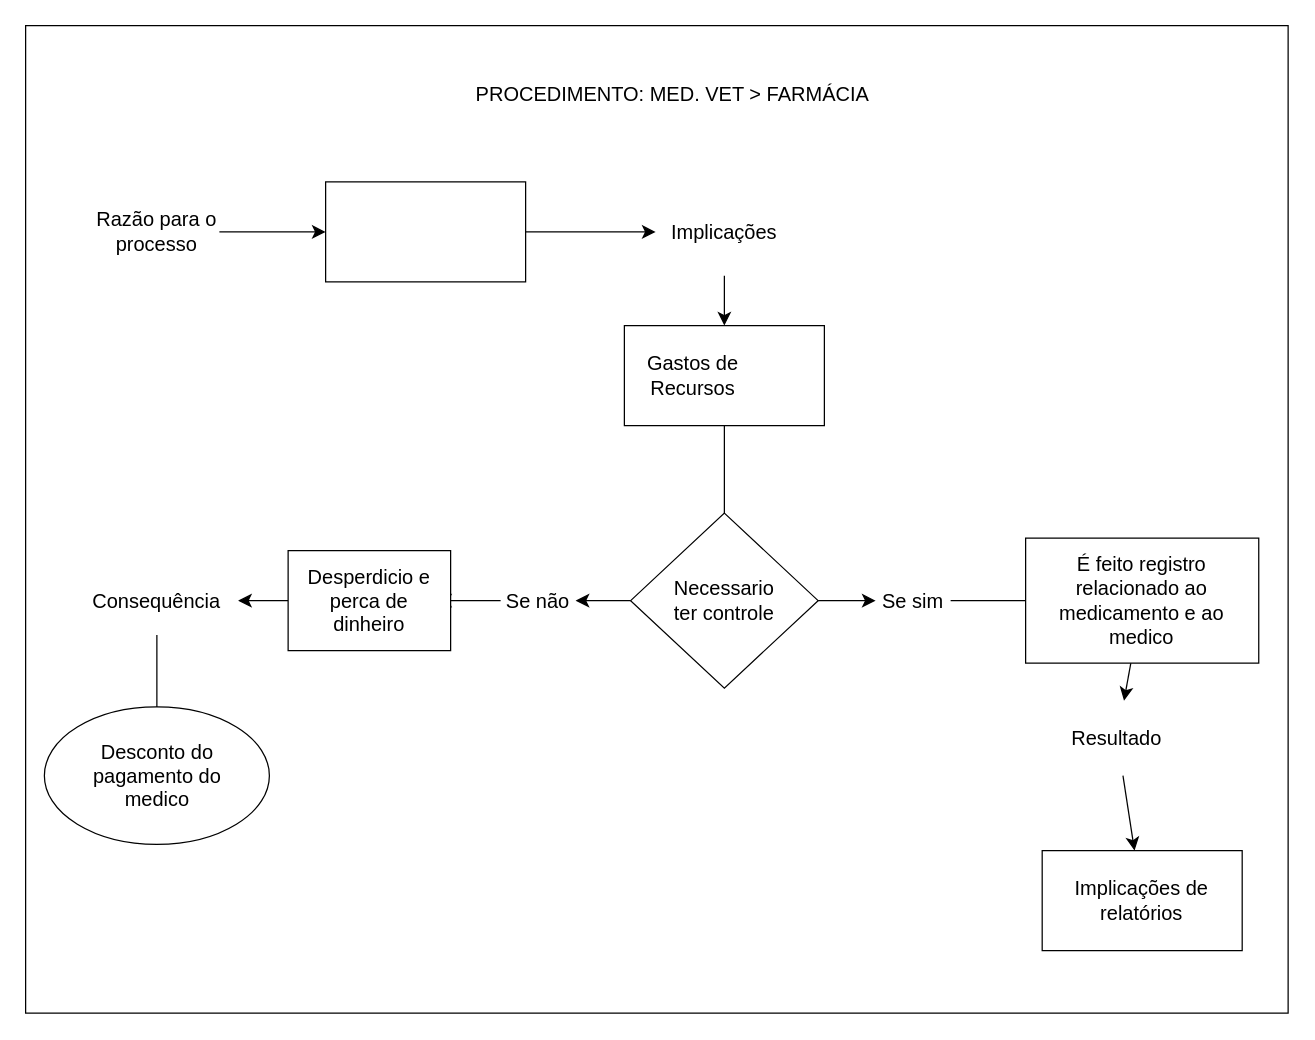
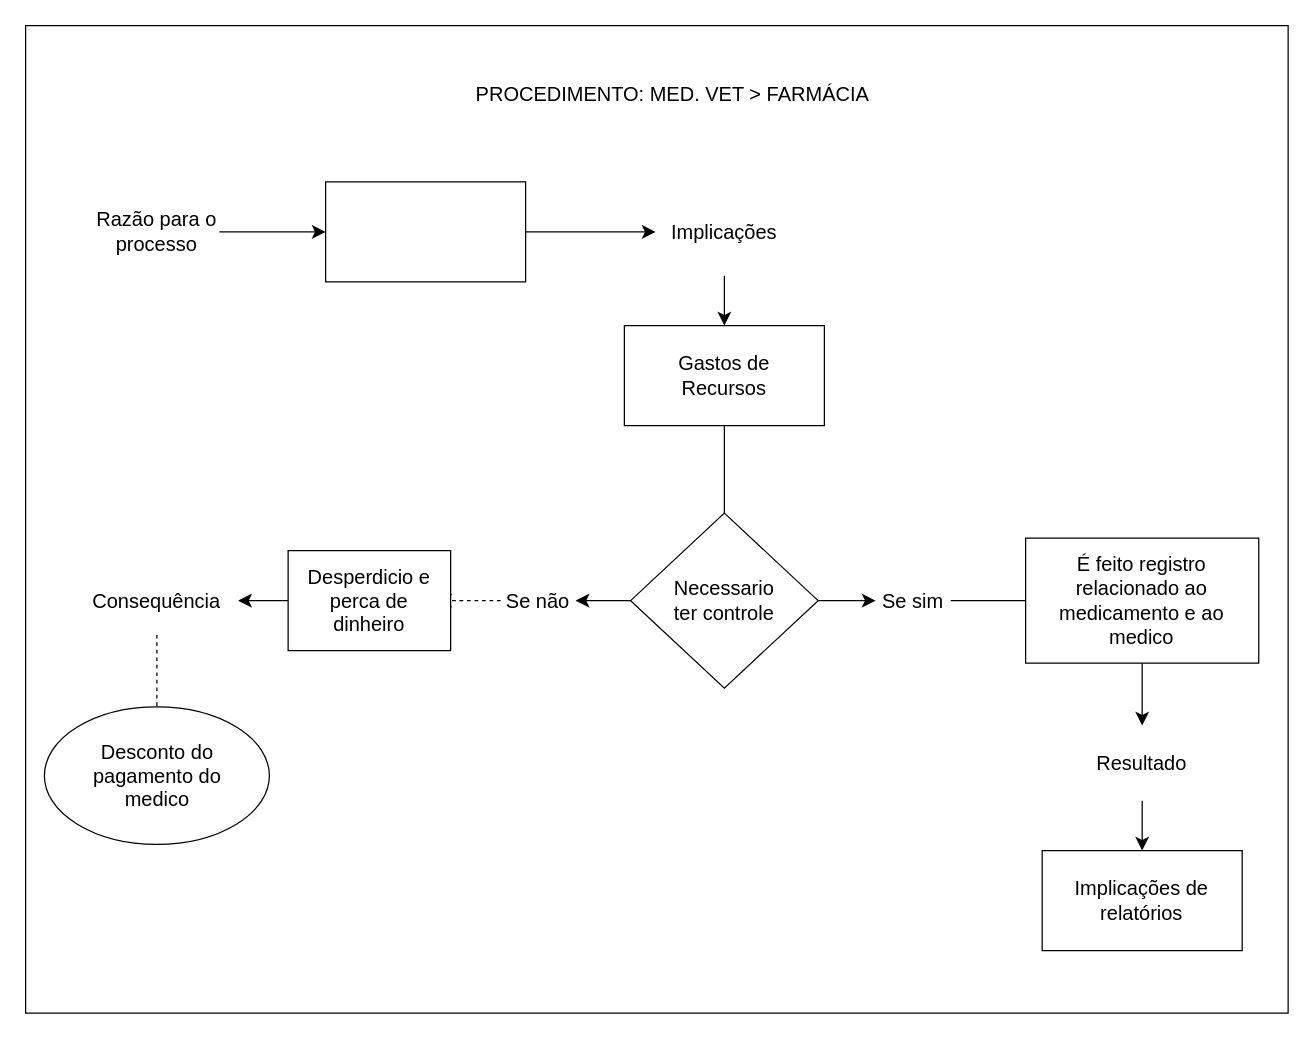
(693, 376) -> (724, 376)
(473, 601) -> (473, 601)
(157, 671) -> (157, 671)
(1117, 738) -> (1142, 763)
